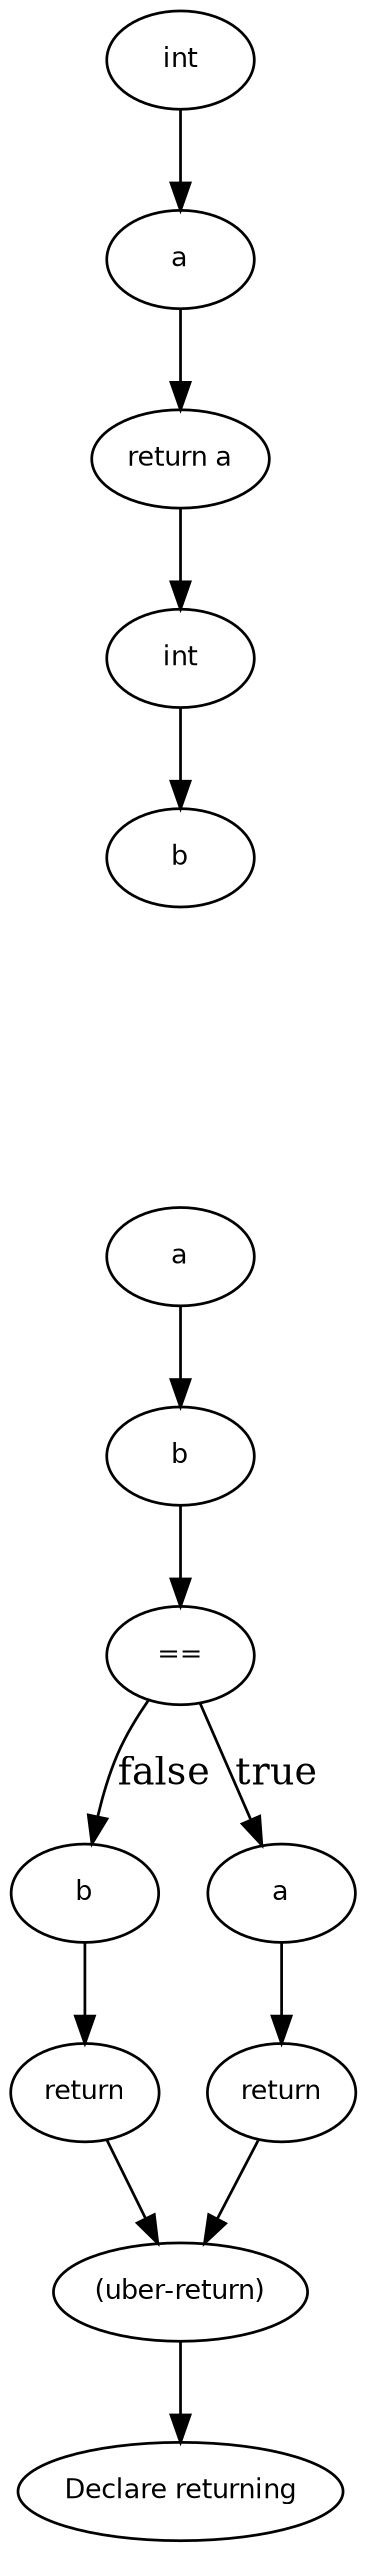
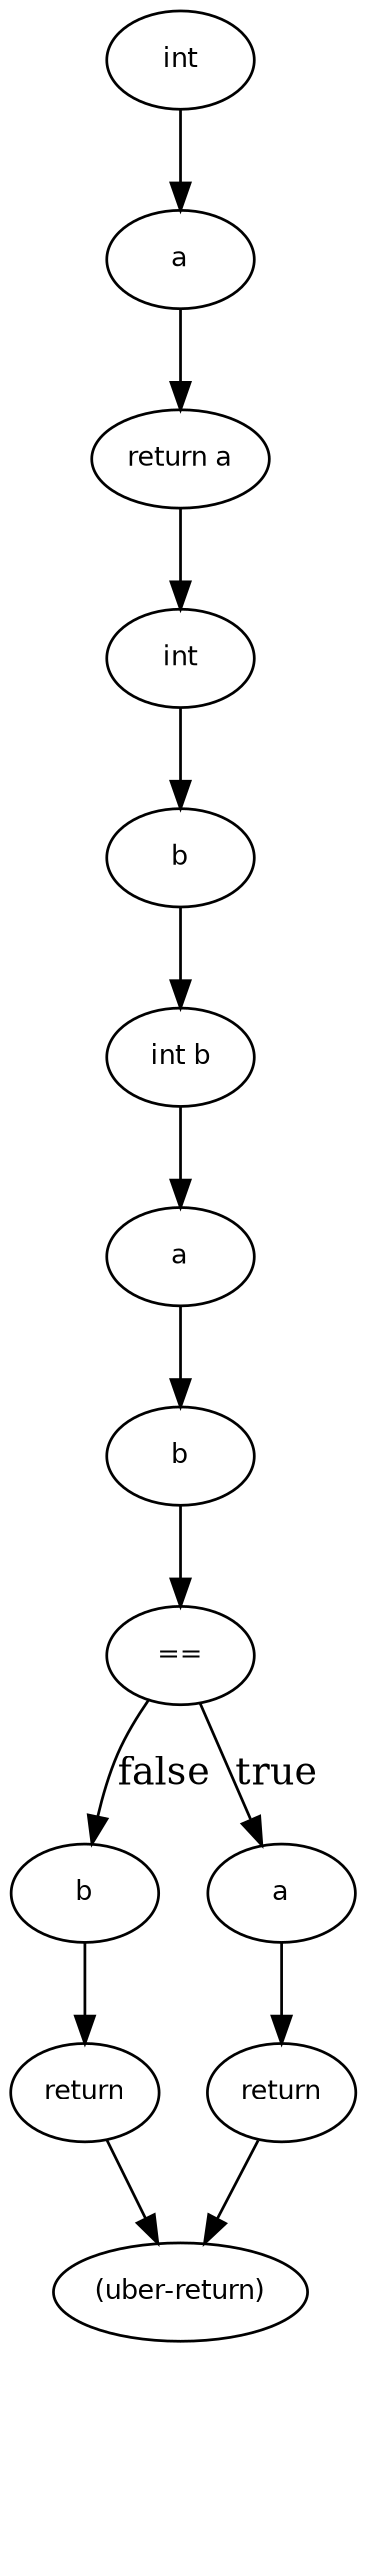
none -> (181, 1057)
(181, 2492) -> none
